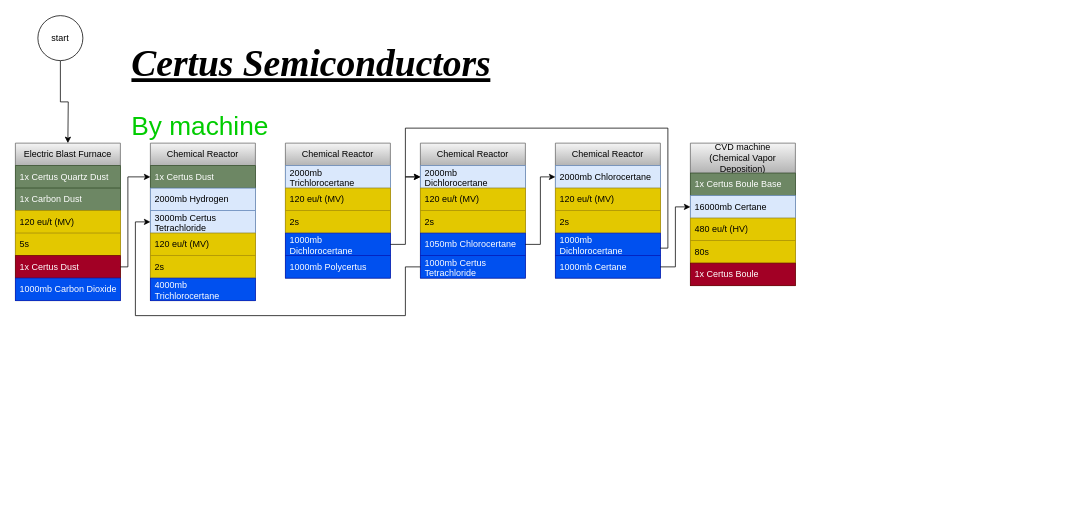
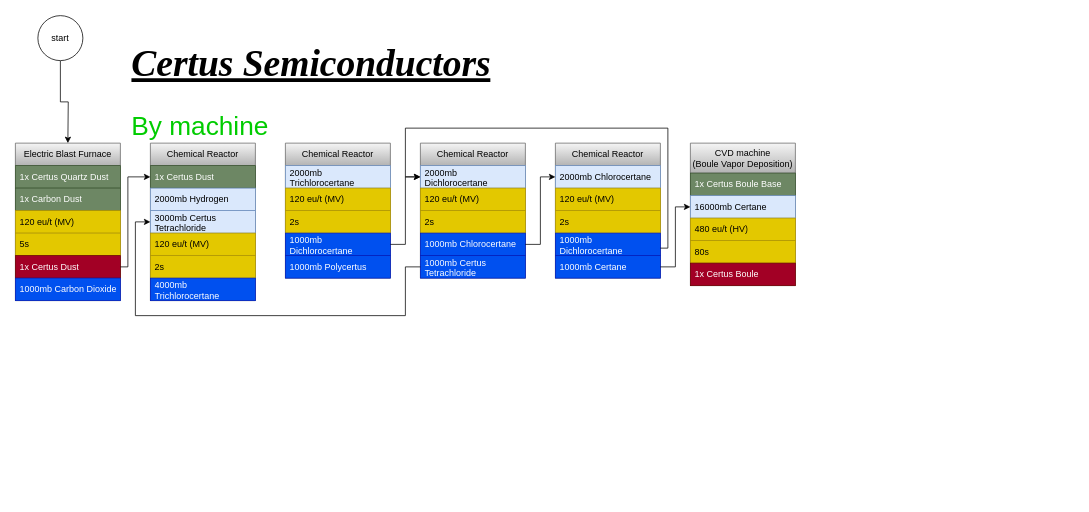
(743, 158) -> (743, 158)
(473, 244) -> (473, 244)
